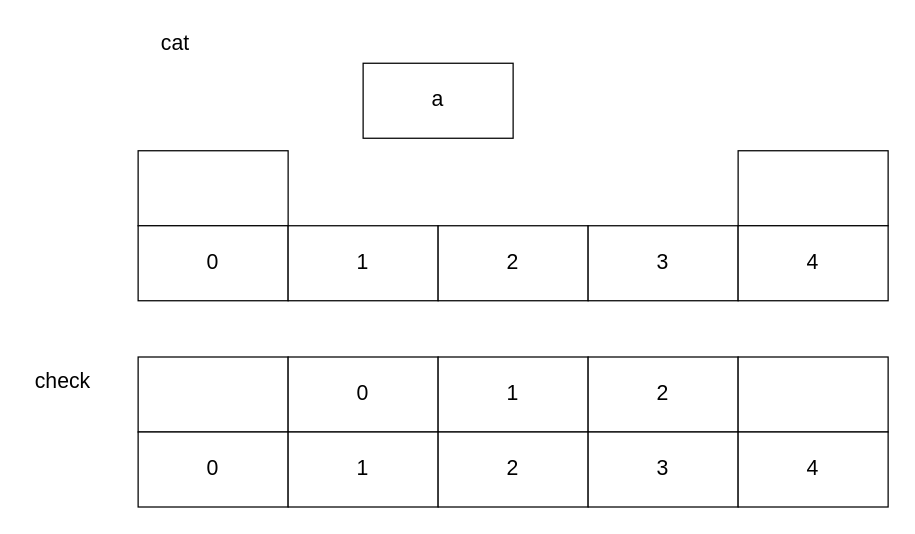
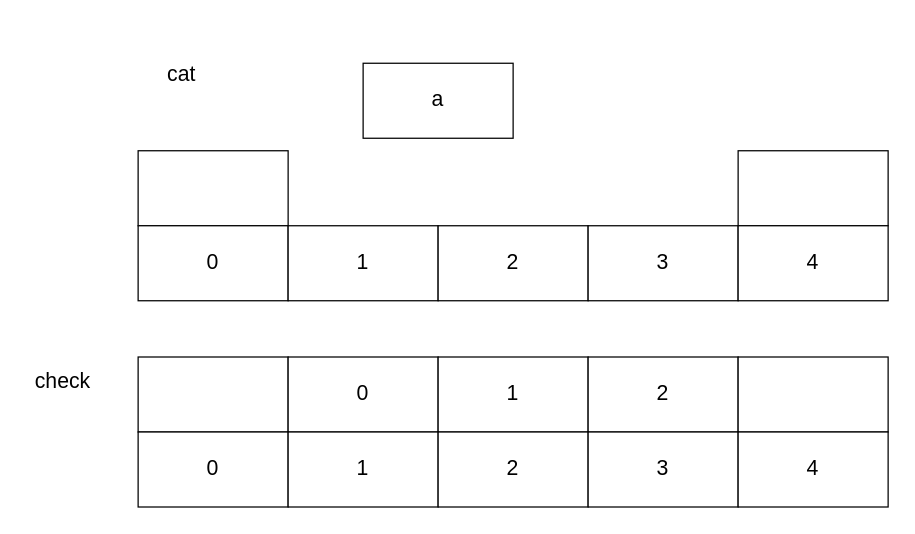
(176, 44) -> (182, 76)
